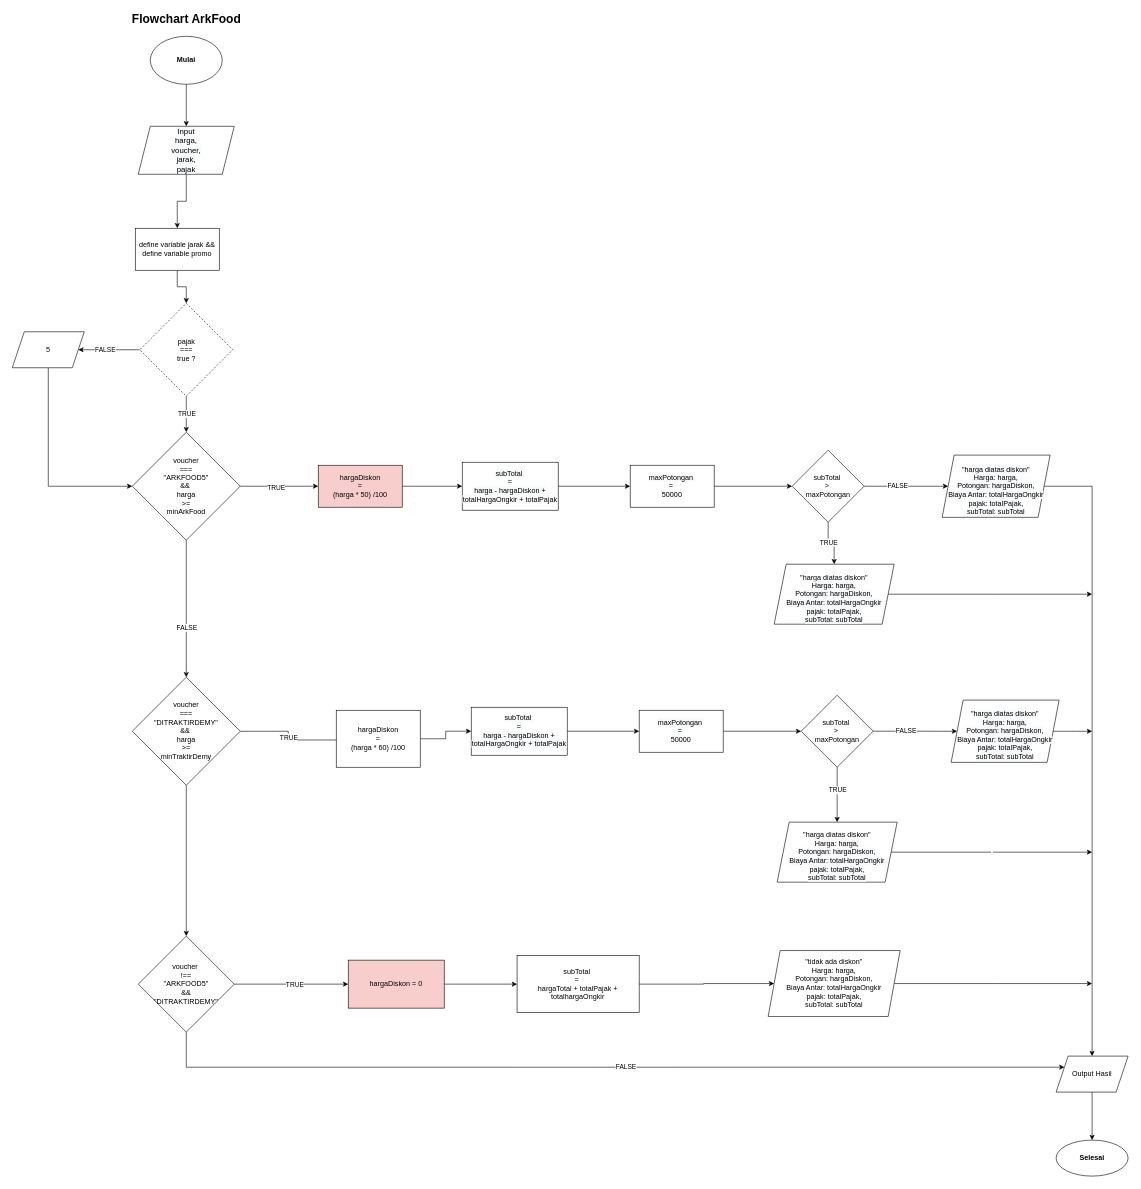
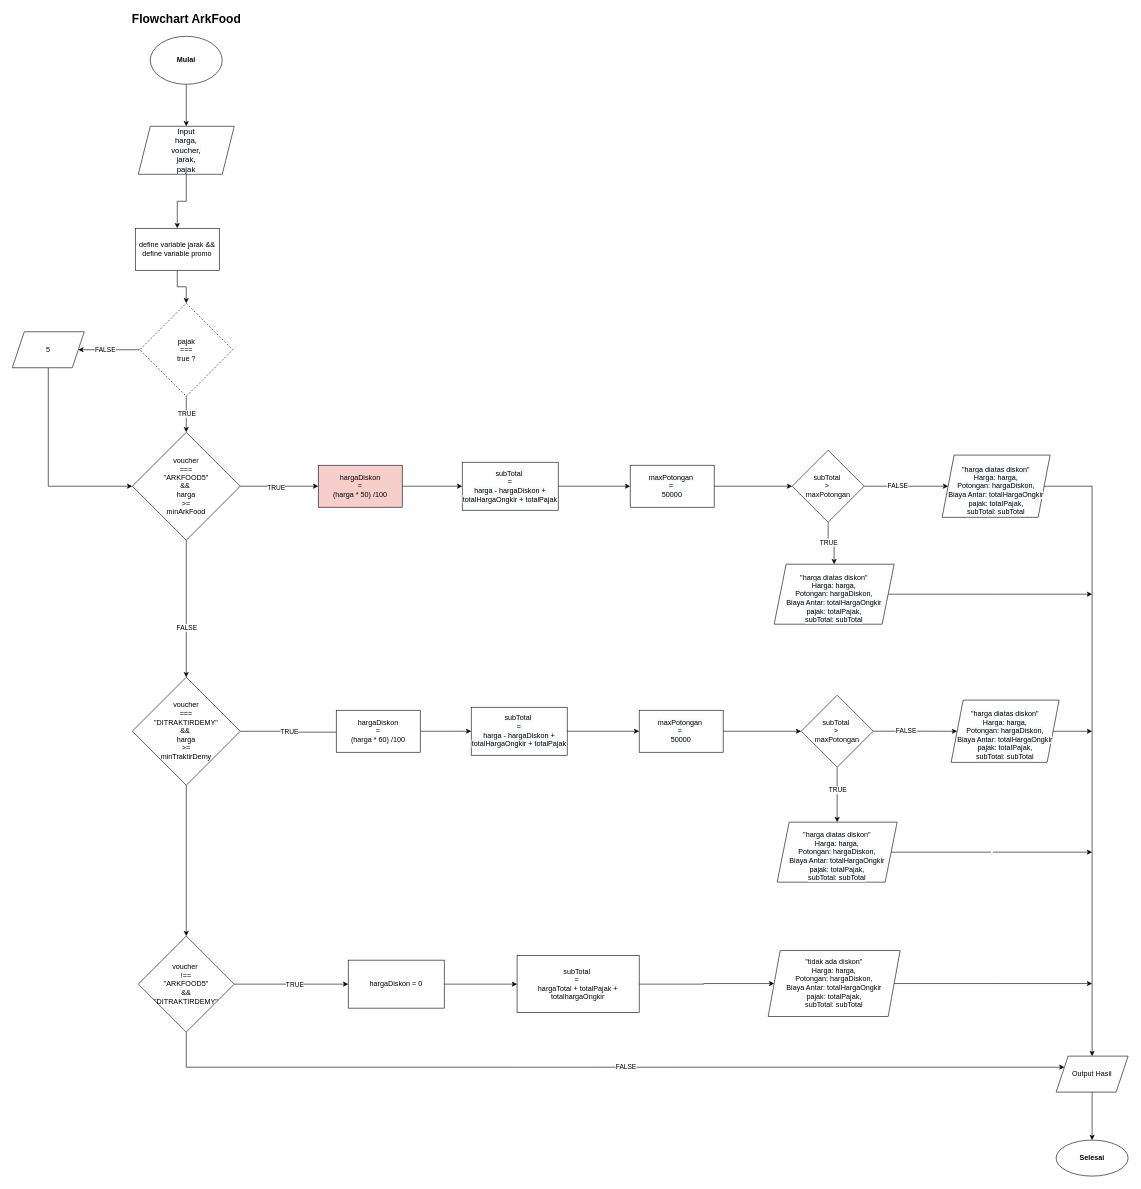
(378, 739) -> (378, 731)
(396, 984) -> (396, 984)
